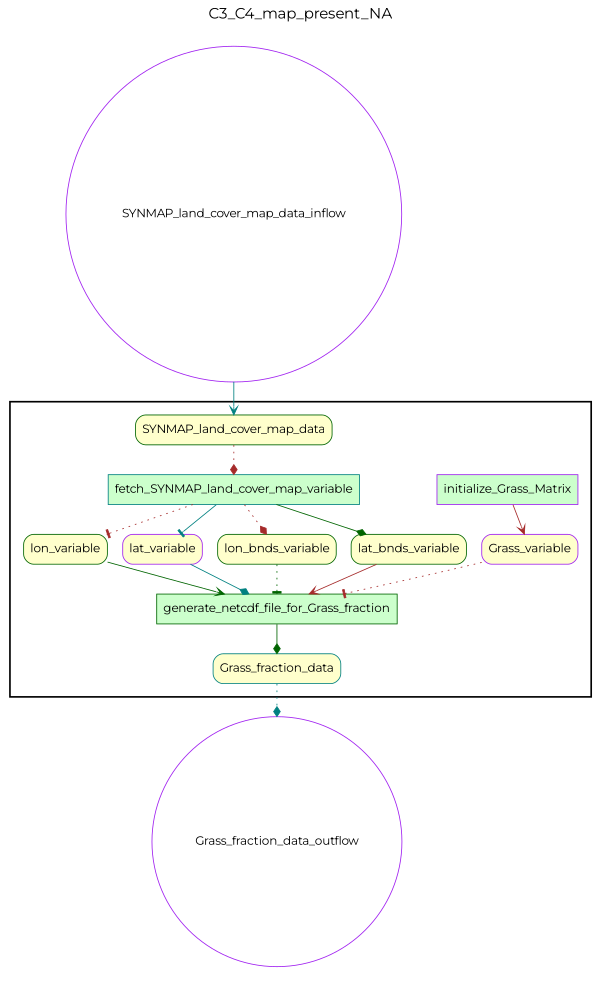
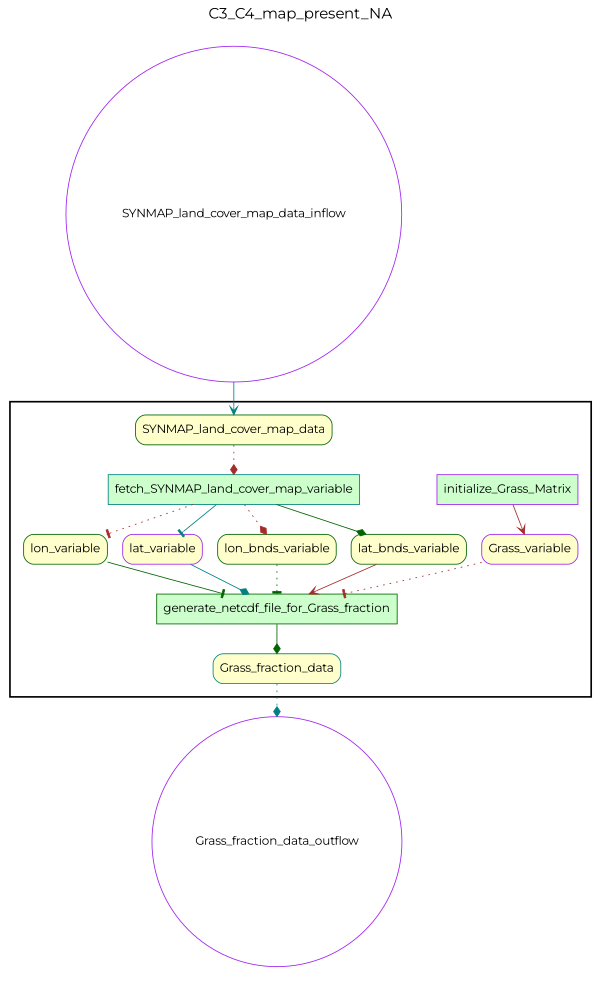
(162, 577) -> (164, 578)
